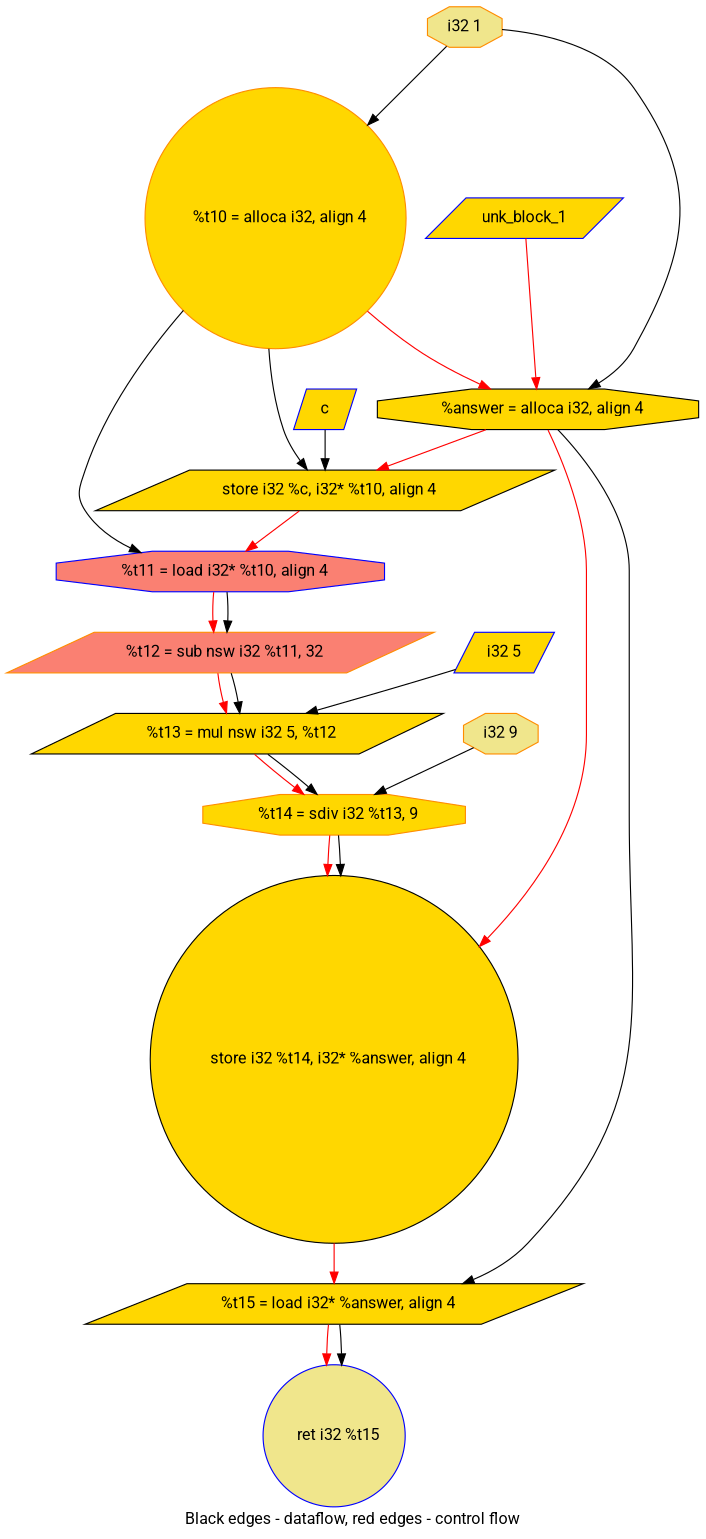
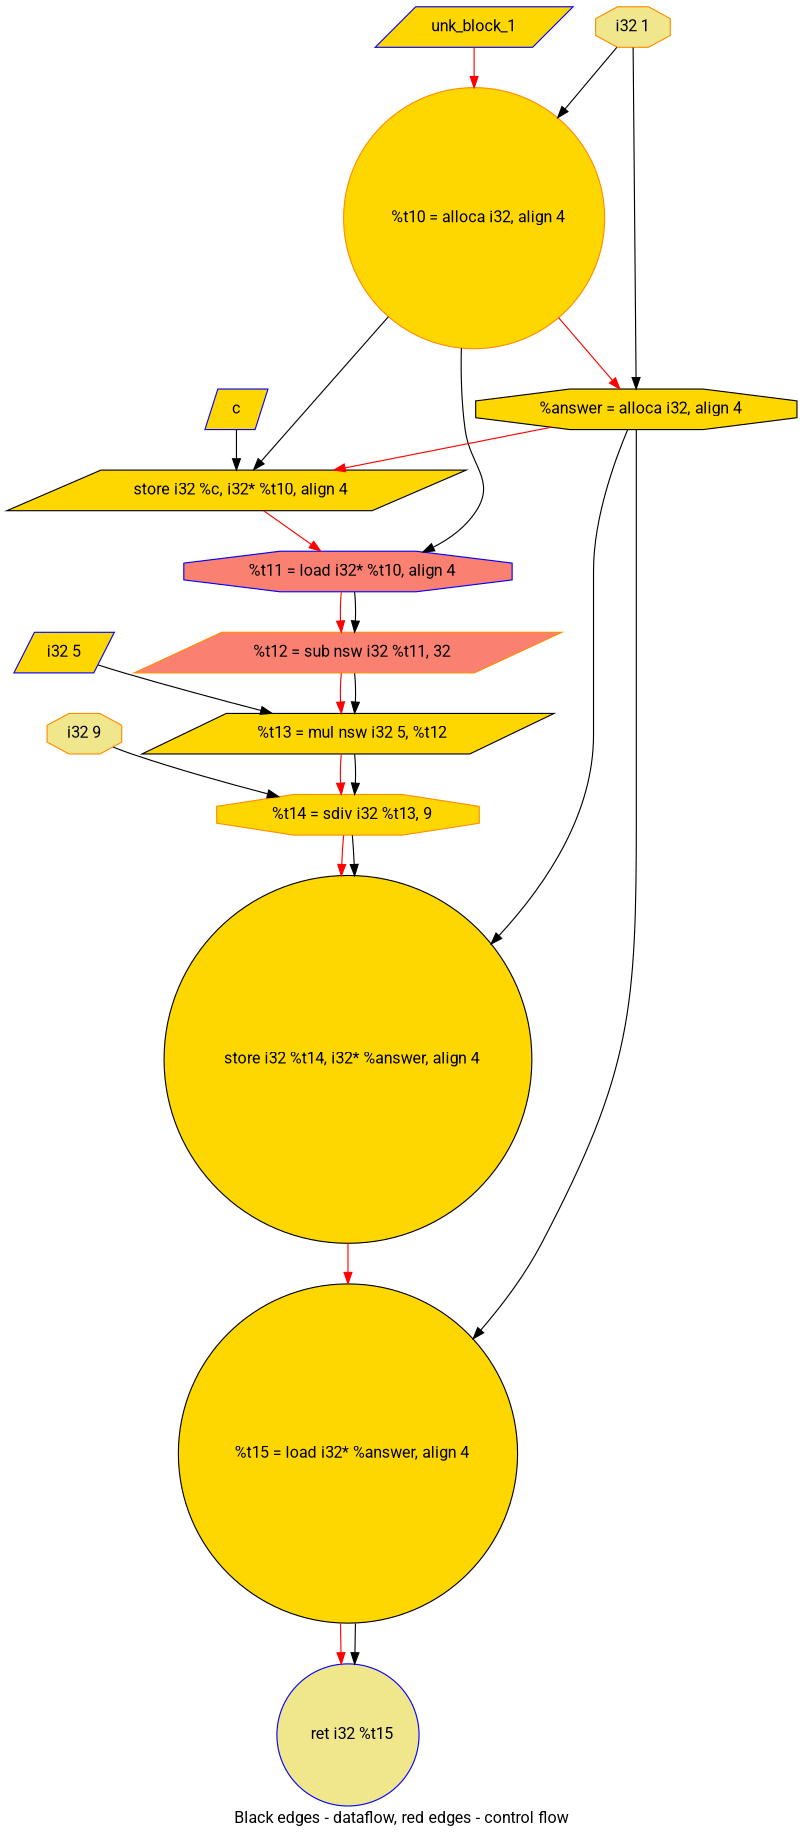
(531, 308) -> (474, 62)
(586, 695) -> (594, 693)
(334, 1304) -> (348, 1454)
